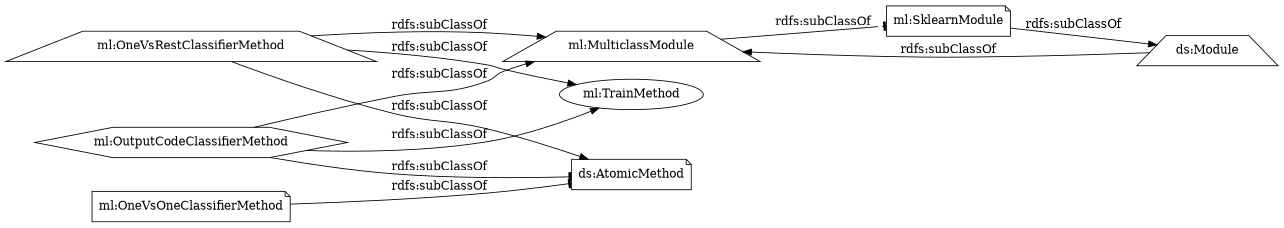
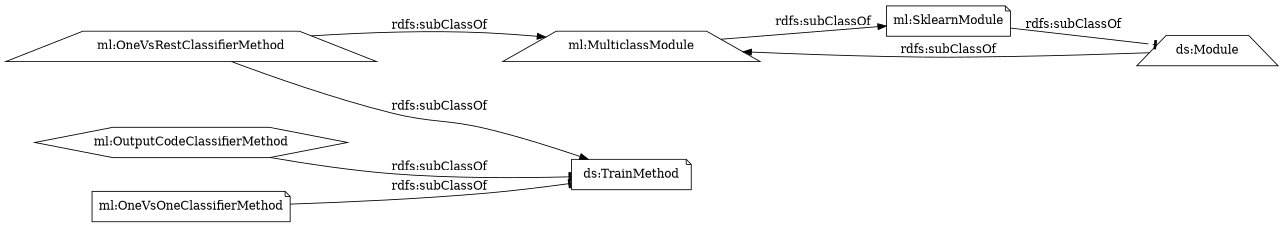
(799, 33) -> (799, 33)
(1079, 36) -> (1079, 36)
(631, 94) -> none
(391, 97) -> none
(631, 175) -> (631, 175)
